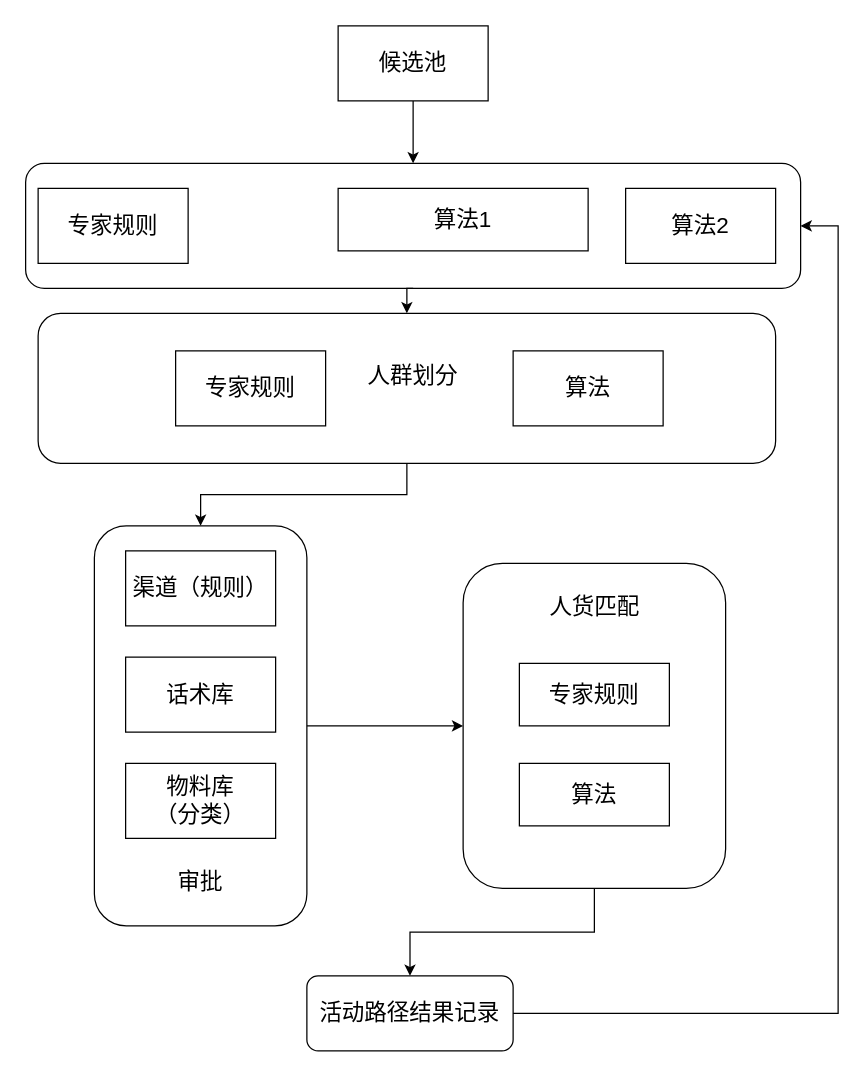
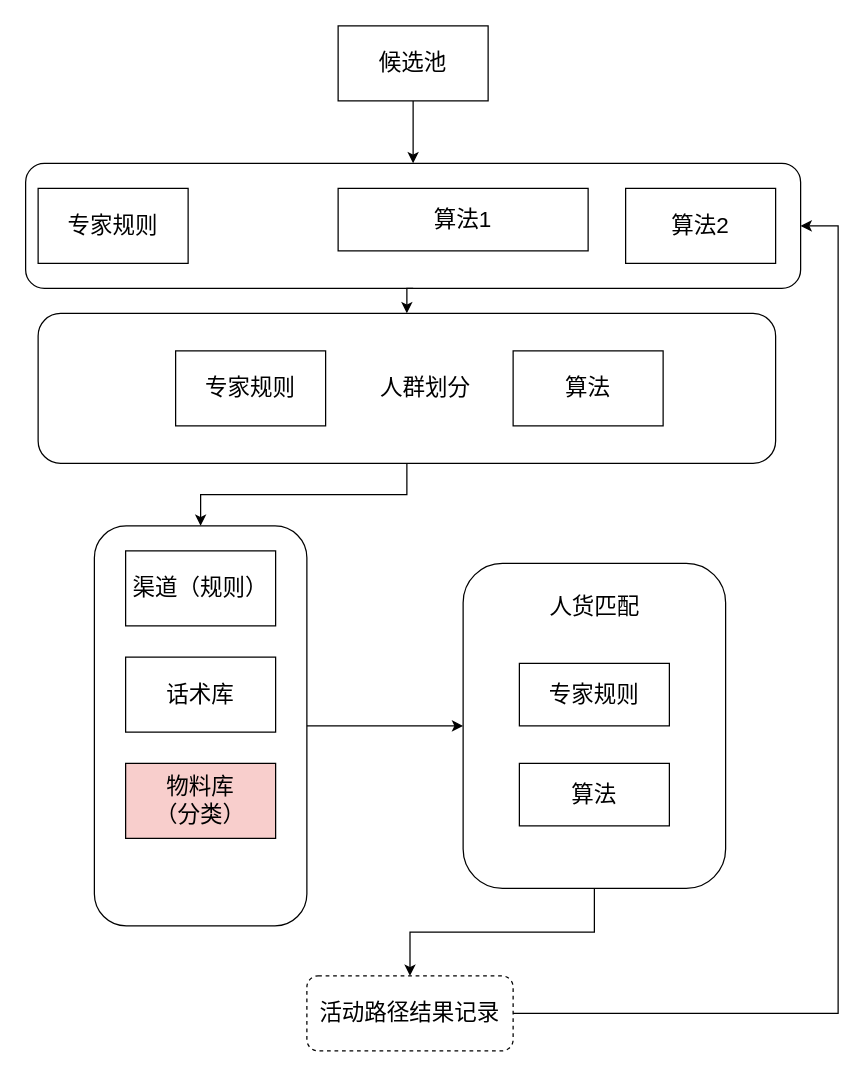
(413, 376) -> (426, 388)
(201, 801) -> (201, 801)
(201, 882) -> none
(410, 1013) -> (410, 1013)
